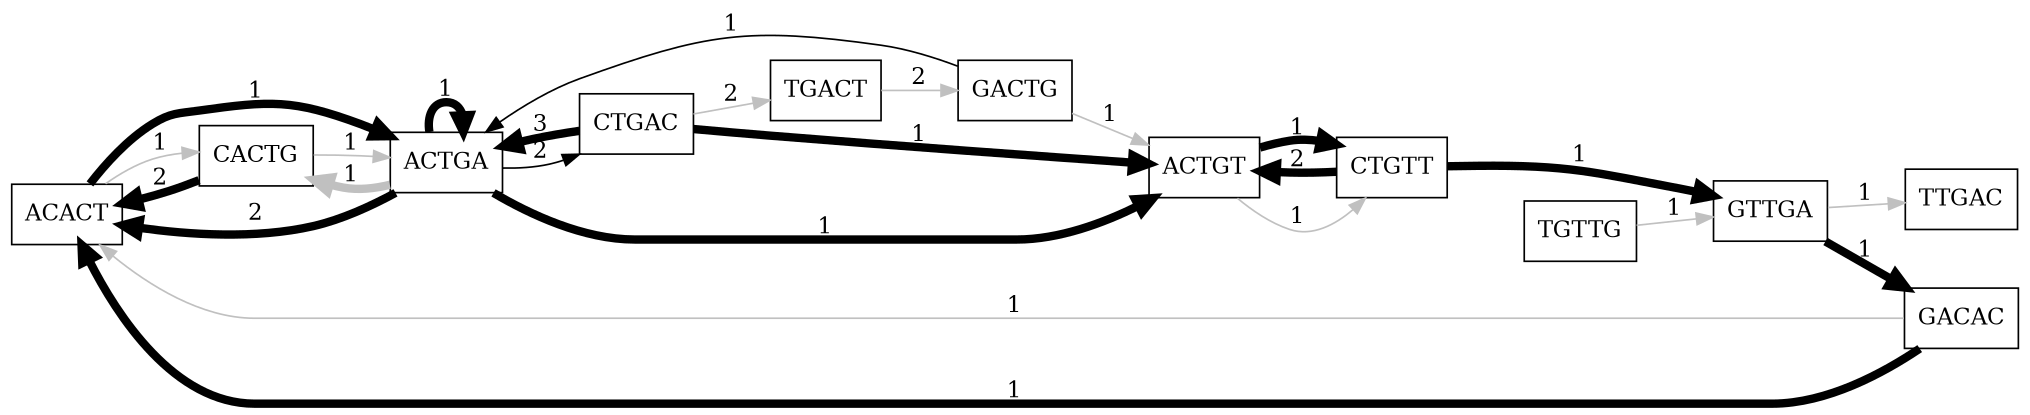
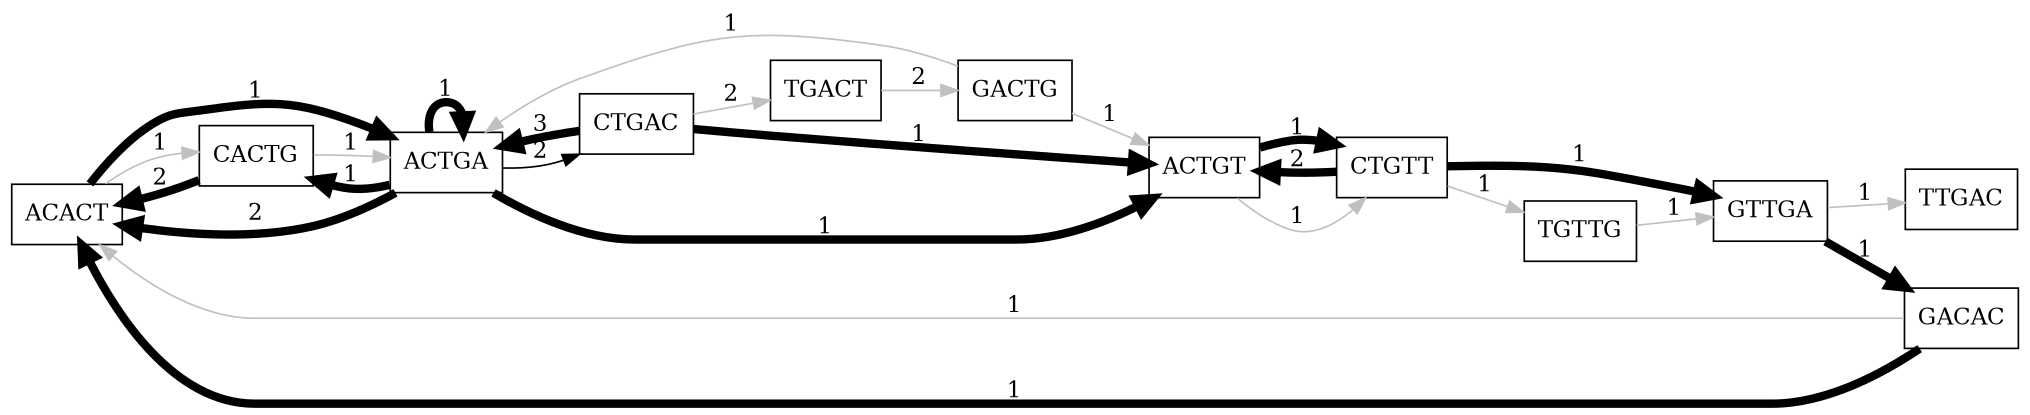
(722, 39) -> (722, 39)
(360, 189) -> (360, 189)
none -> (1478, 196)
